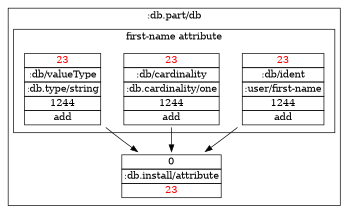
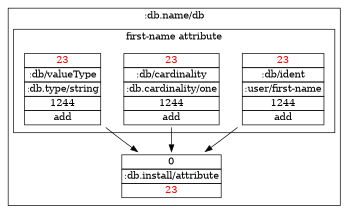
(174, 16) -> (174, 16)
